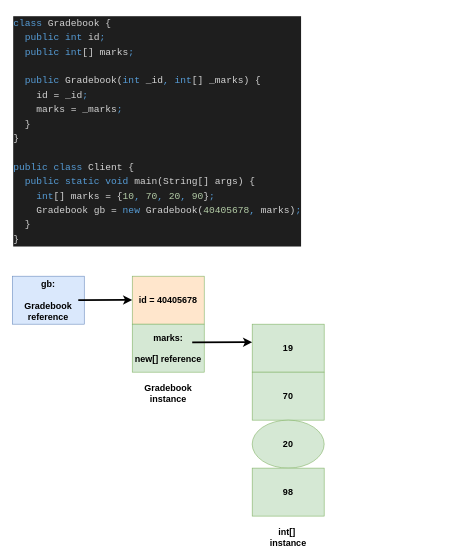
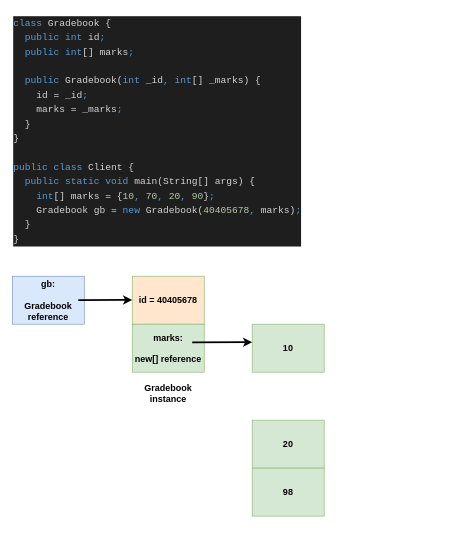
(288, 348) -> (288, 348)
(288, 396) -> none
(288, 444) -> (288, 444)
(288, 537) -> none
